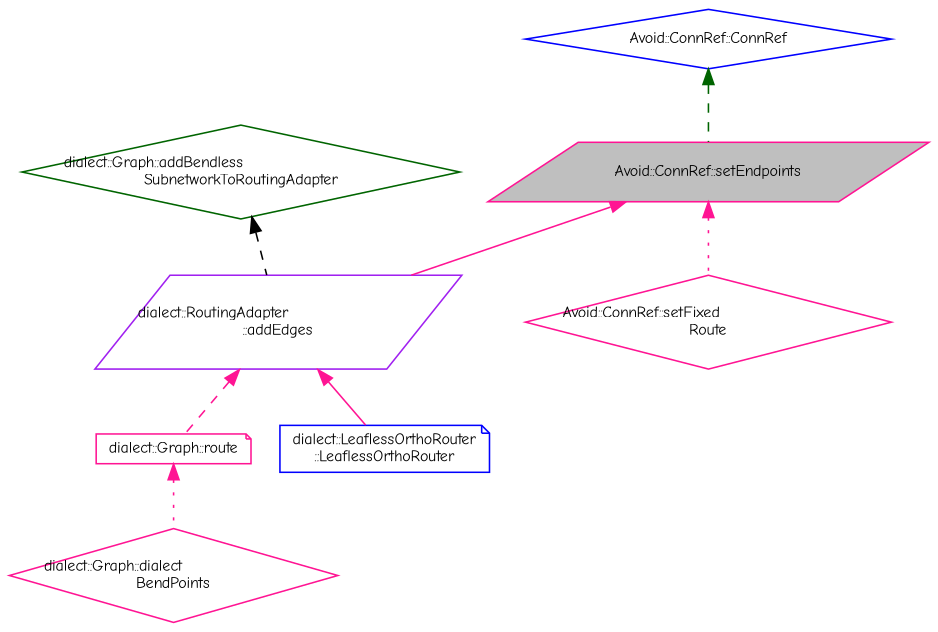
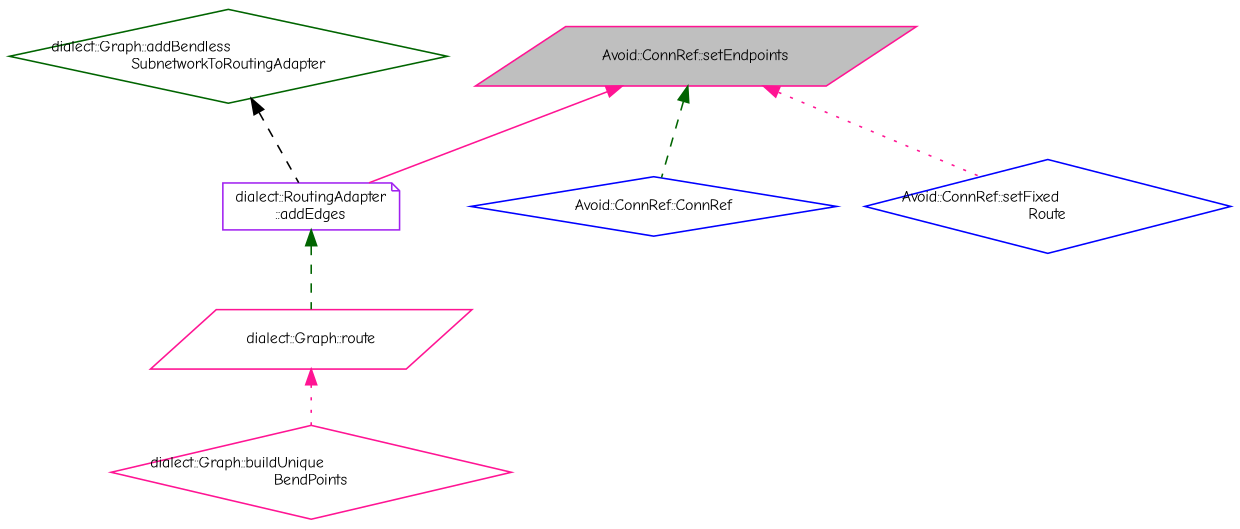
(708, 113) -> (672, 140)
(278, 322) -> (311, 206)
(708, 322) -> (1048, 206)
(207, 408) -> (311, 278)
(174, 449) -> (311, 339)
(385, 449) -> none
(174, 576) -> (311, 472)
